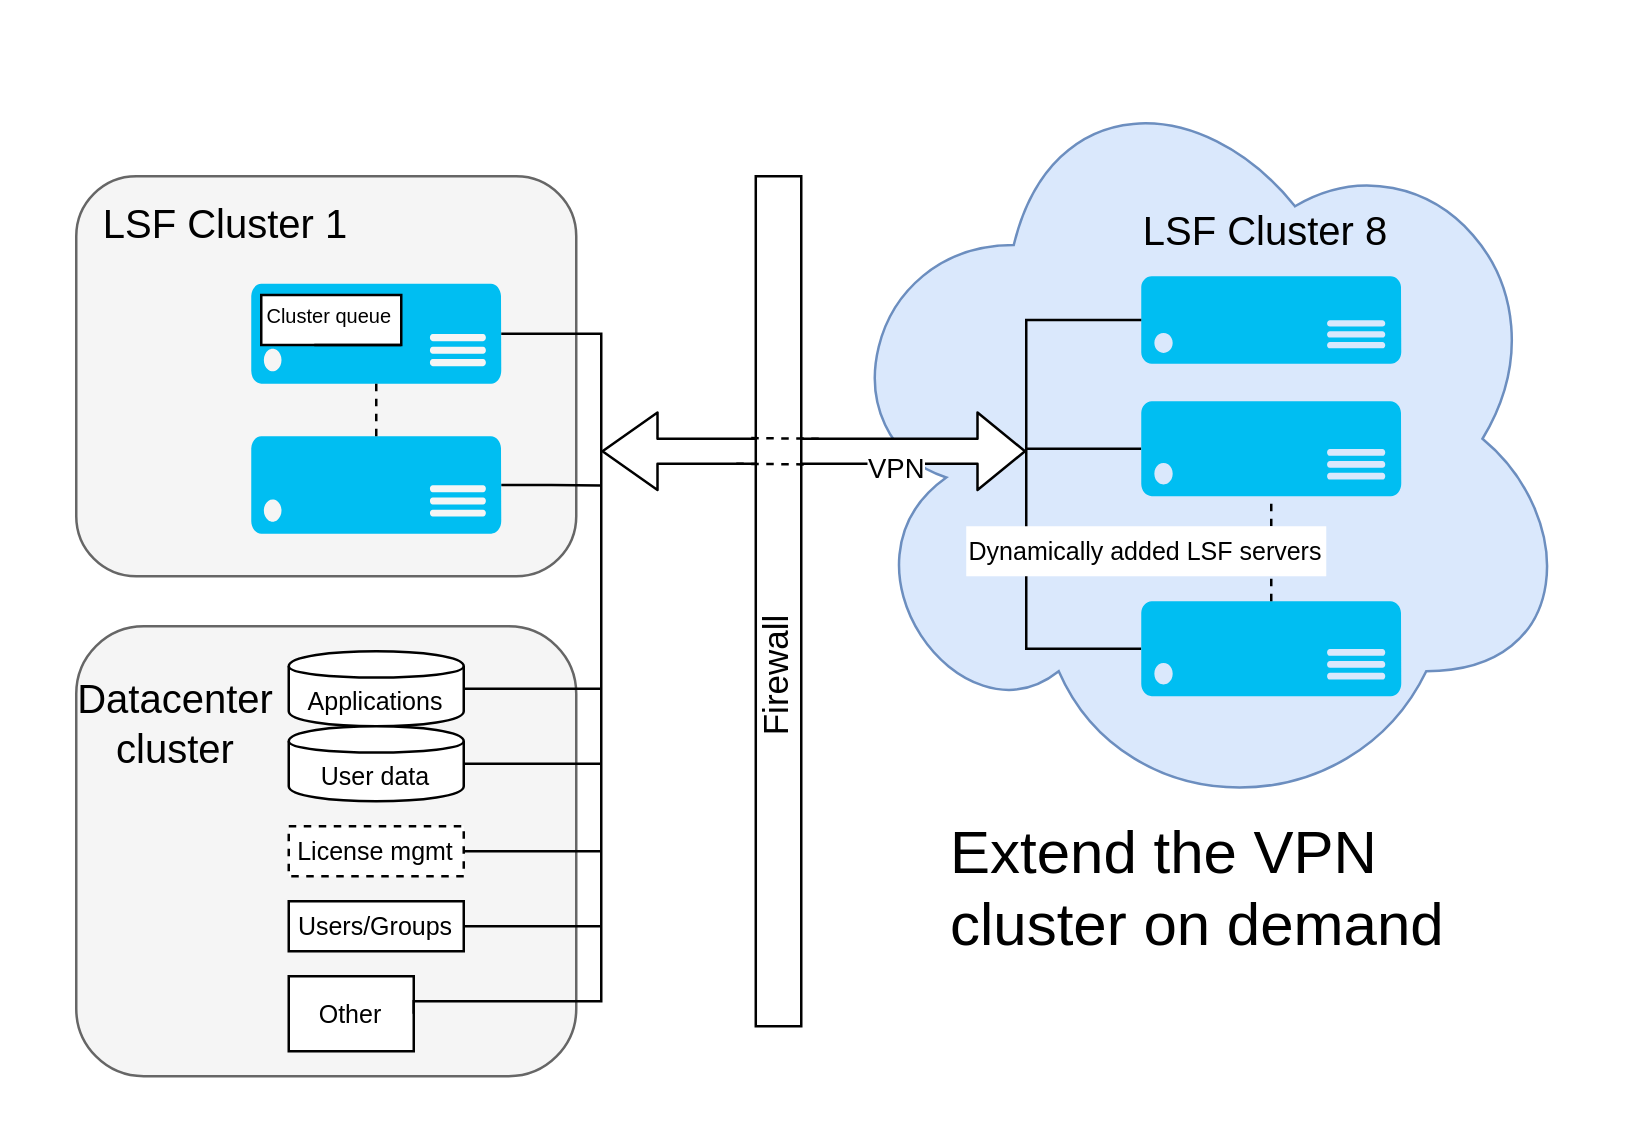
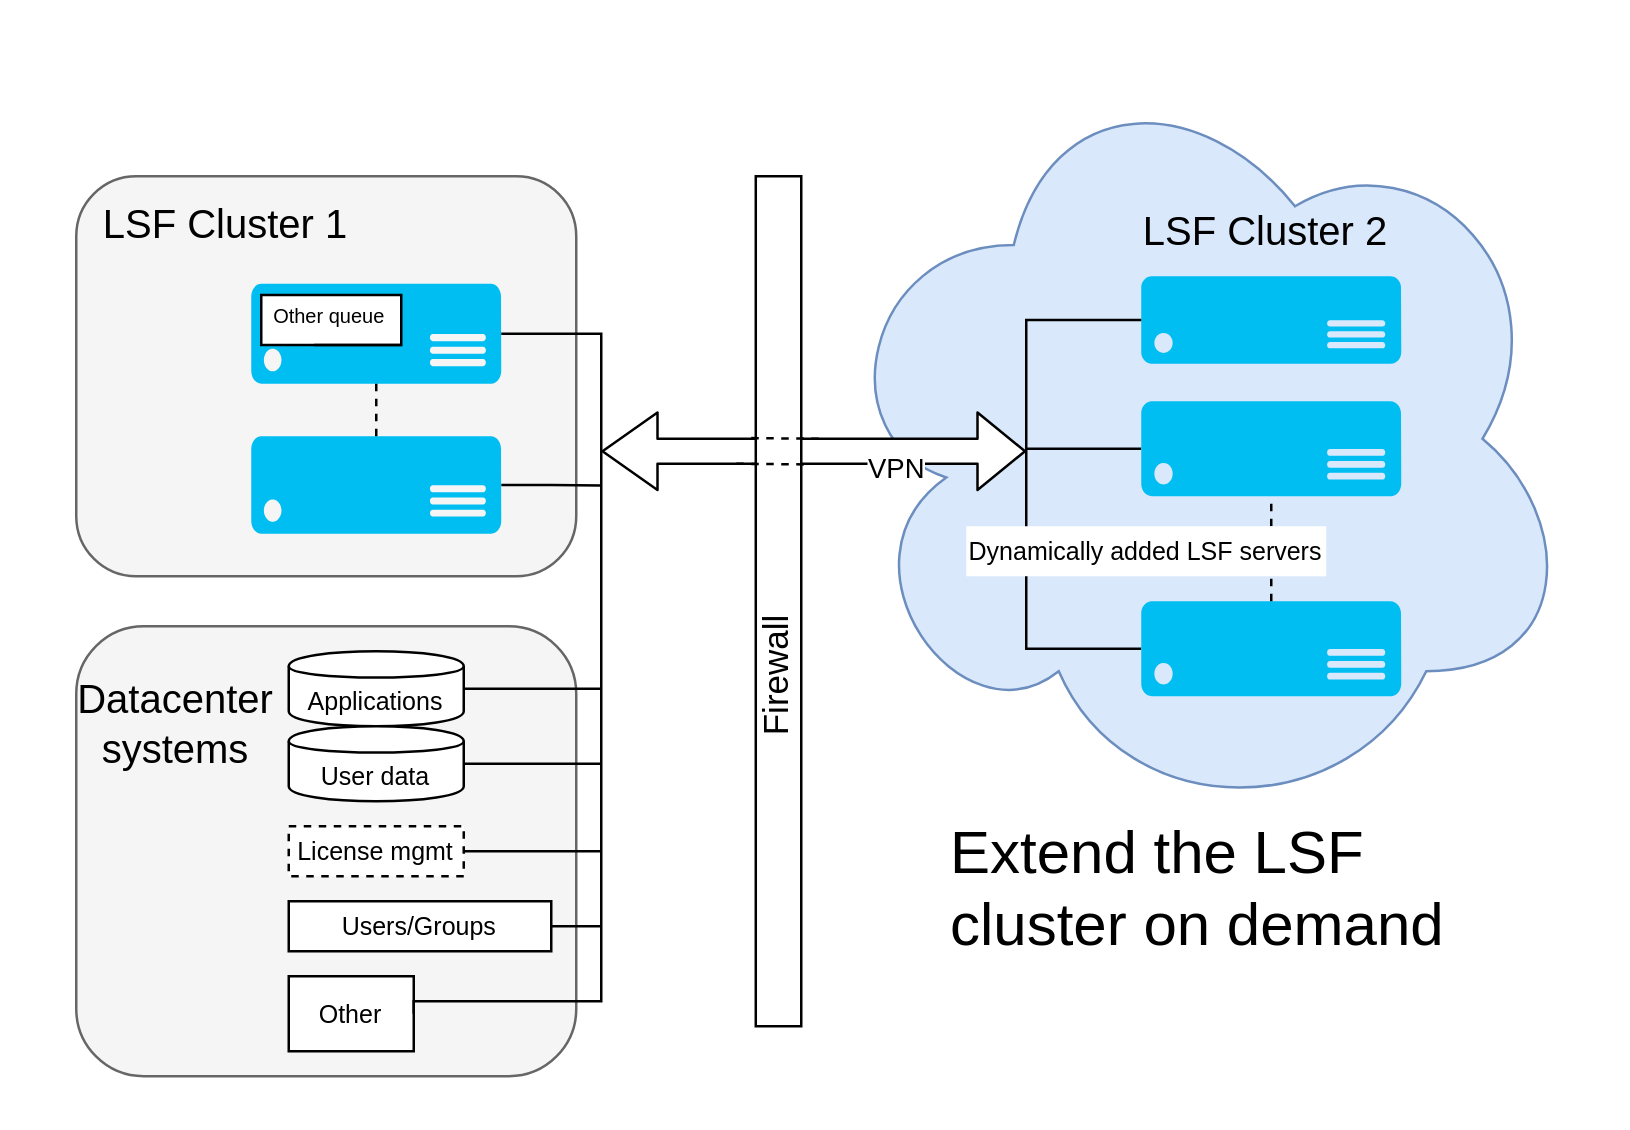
(1266, 231) -> (1266, 231)
(330, 314) -> (330, 314)
(176, 724) -> (176, 724)
(1204, 889) -> (1204, 889)
(376, 926) -> (420, 926)
